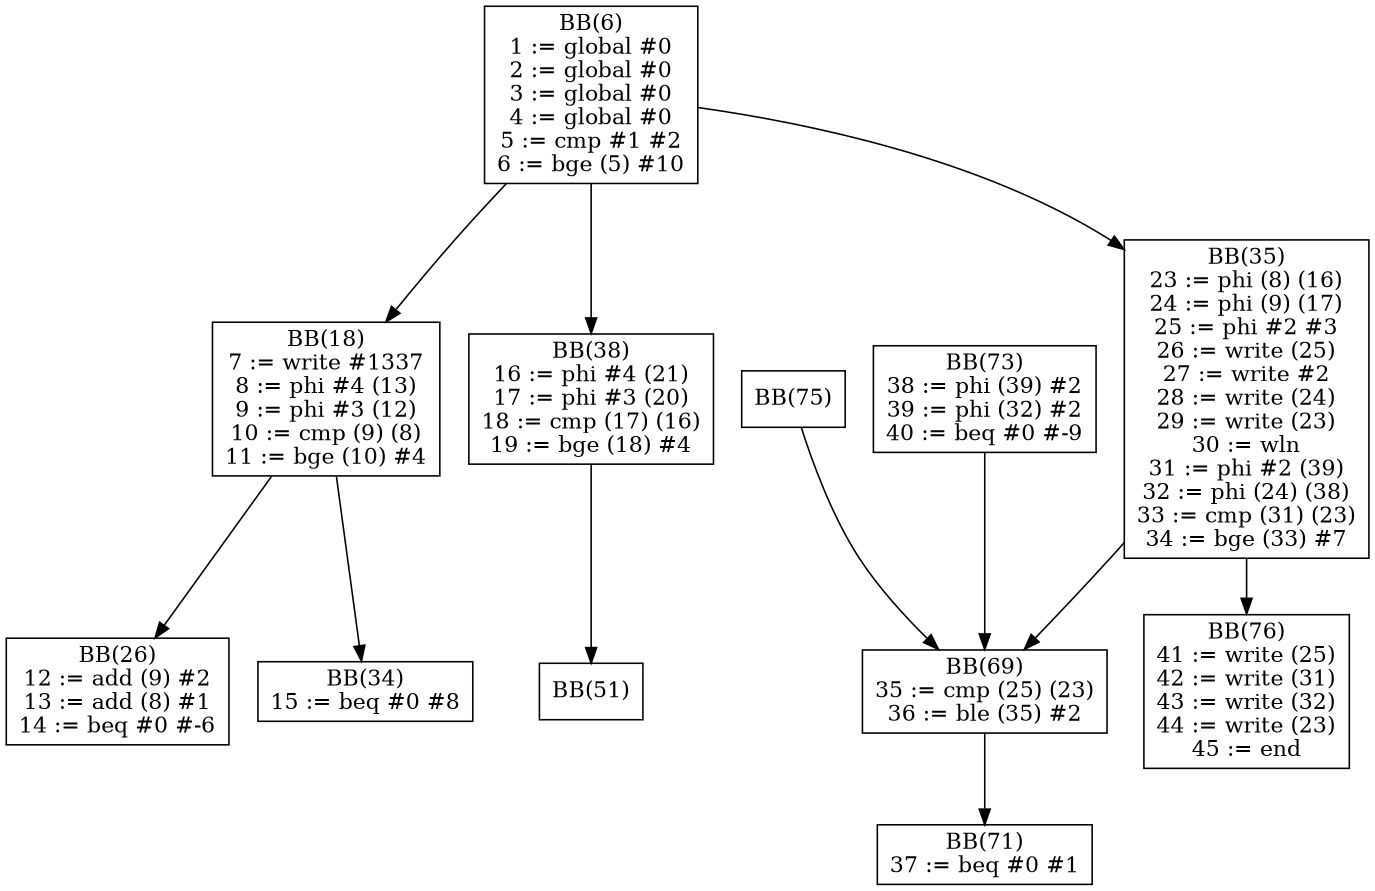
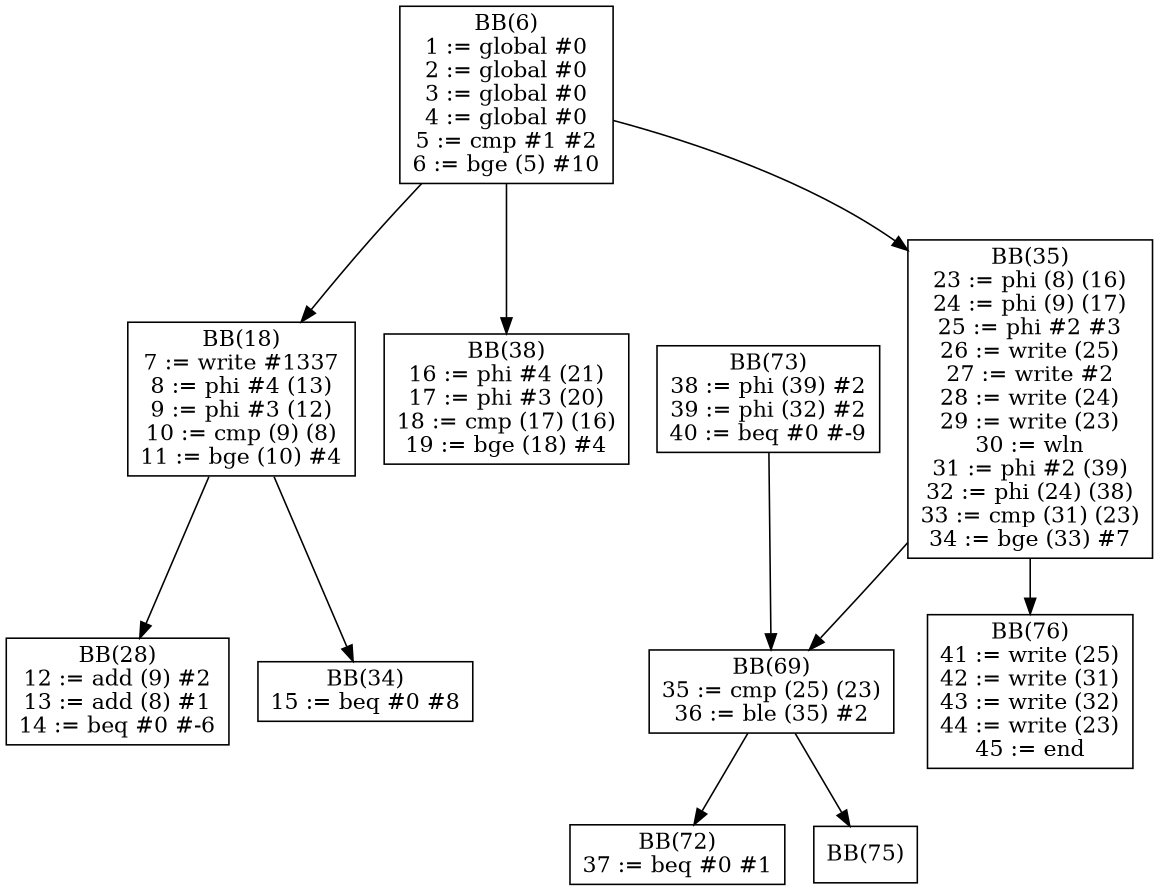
(849, 542) -> (818, 773)
(118, 692) -> (118, 692)
(591, 692) -> none
(985, 855) -> (677, 855)
